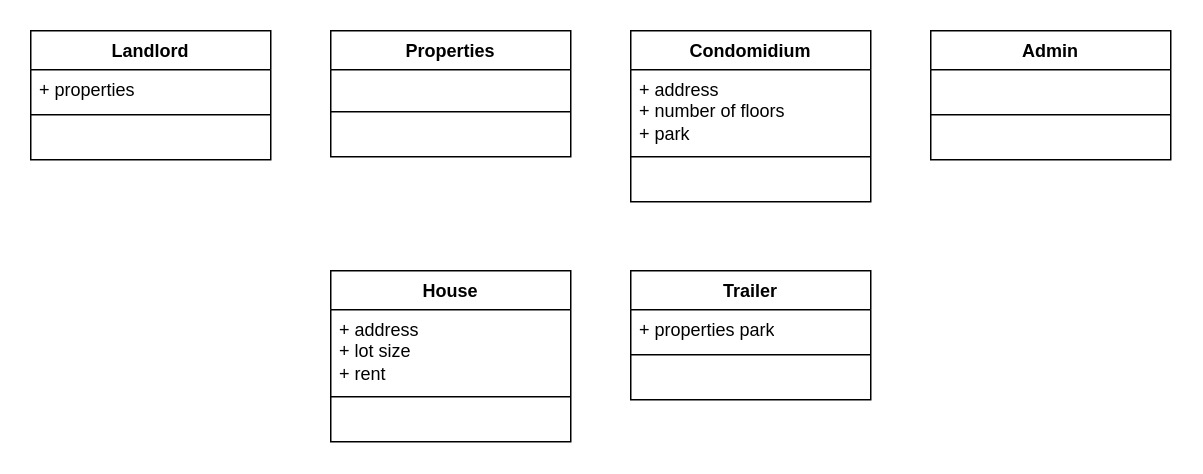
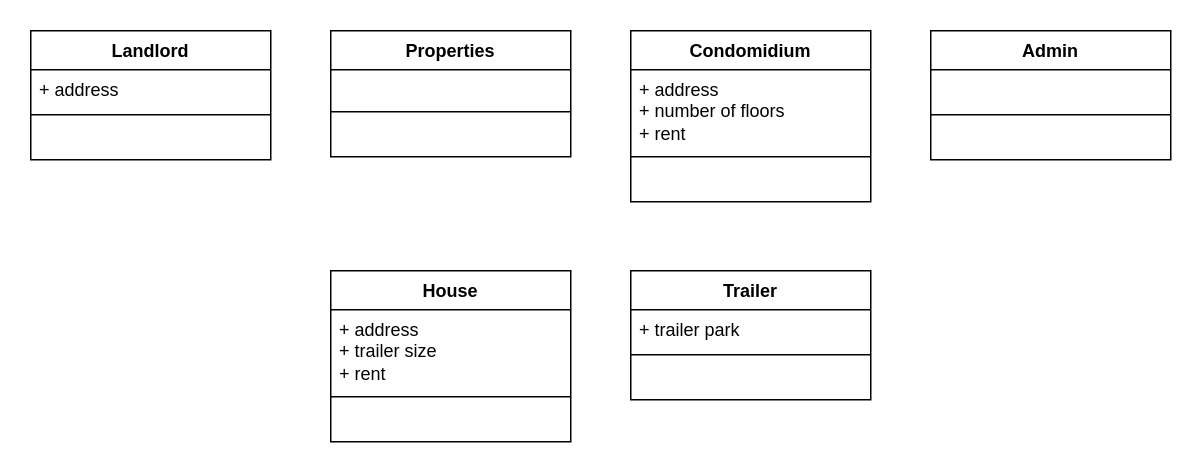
(96, 91) -> (83, 91)
(721, 113) -> (721, 113)
(718, 331) -> (701, 331)
(383, 353) -> (399, 353)
